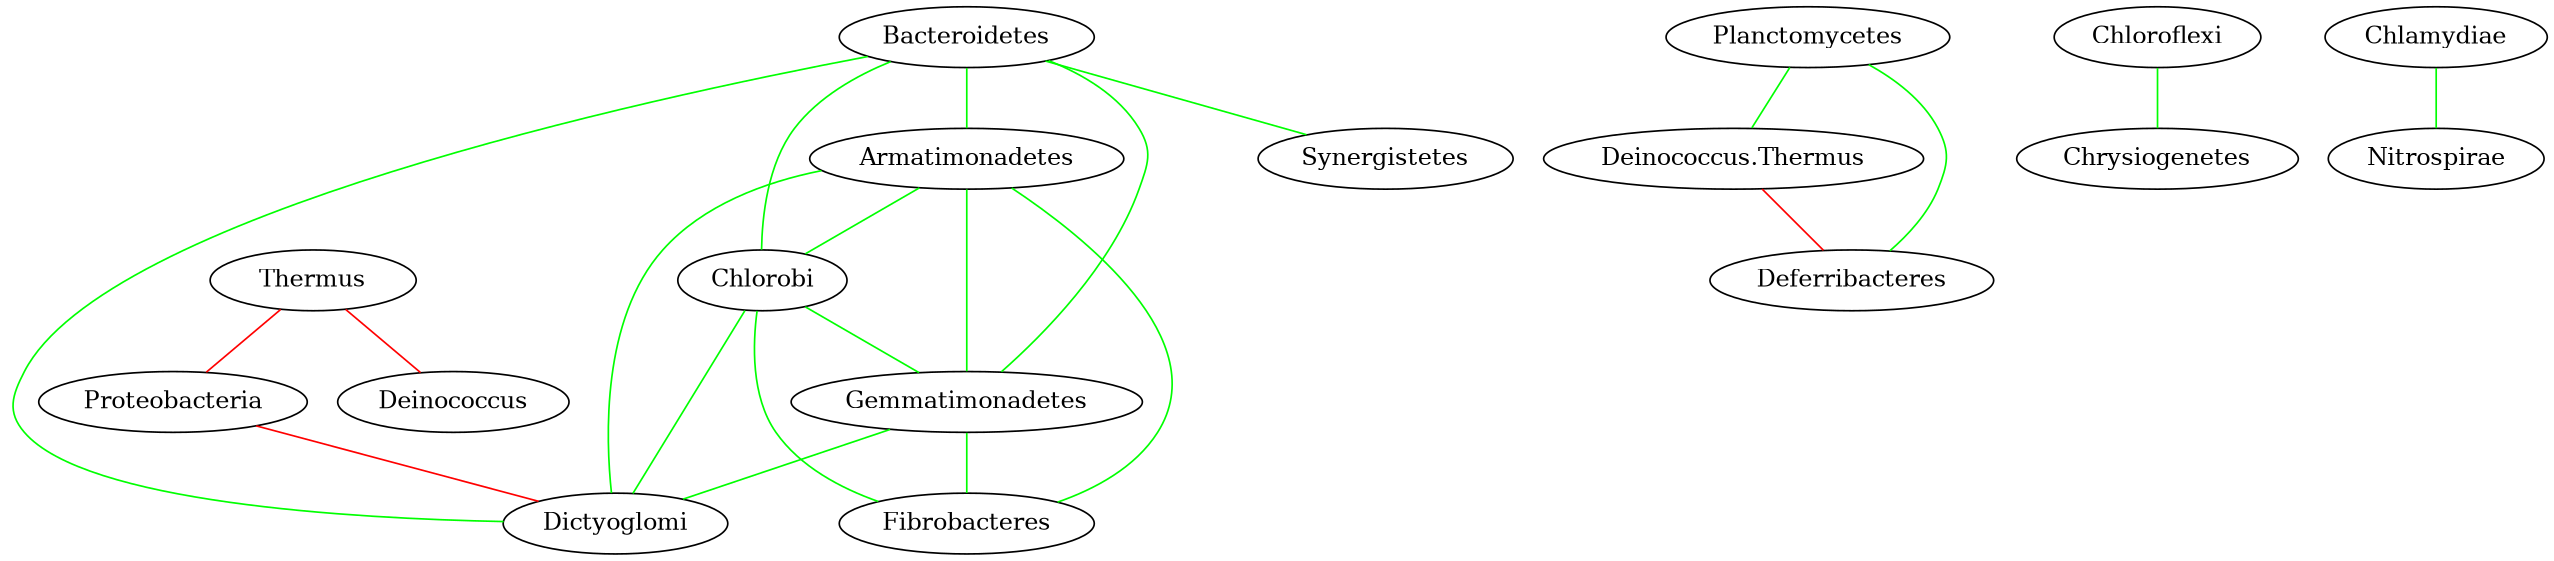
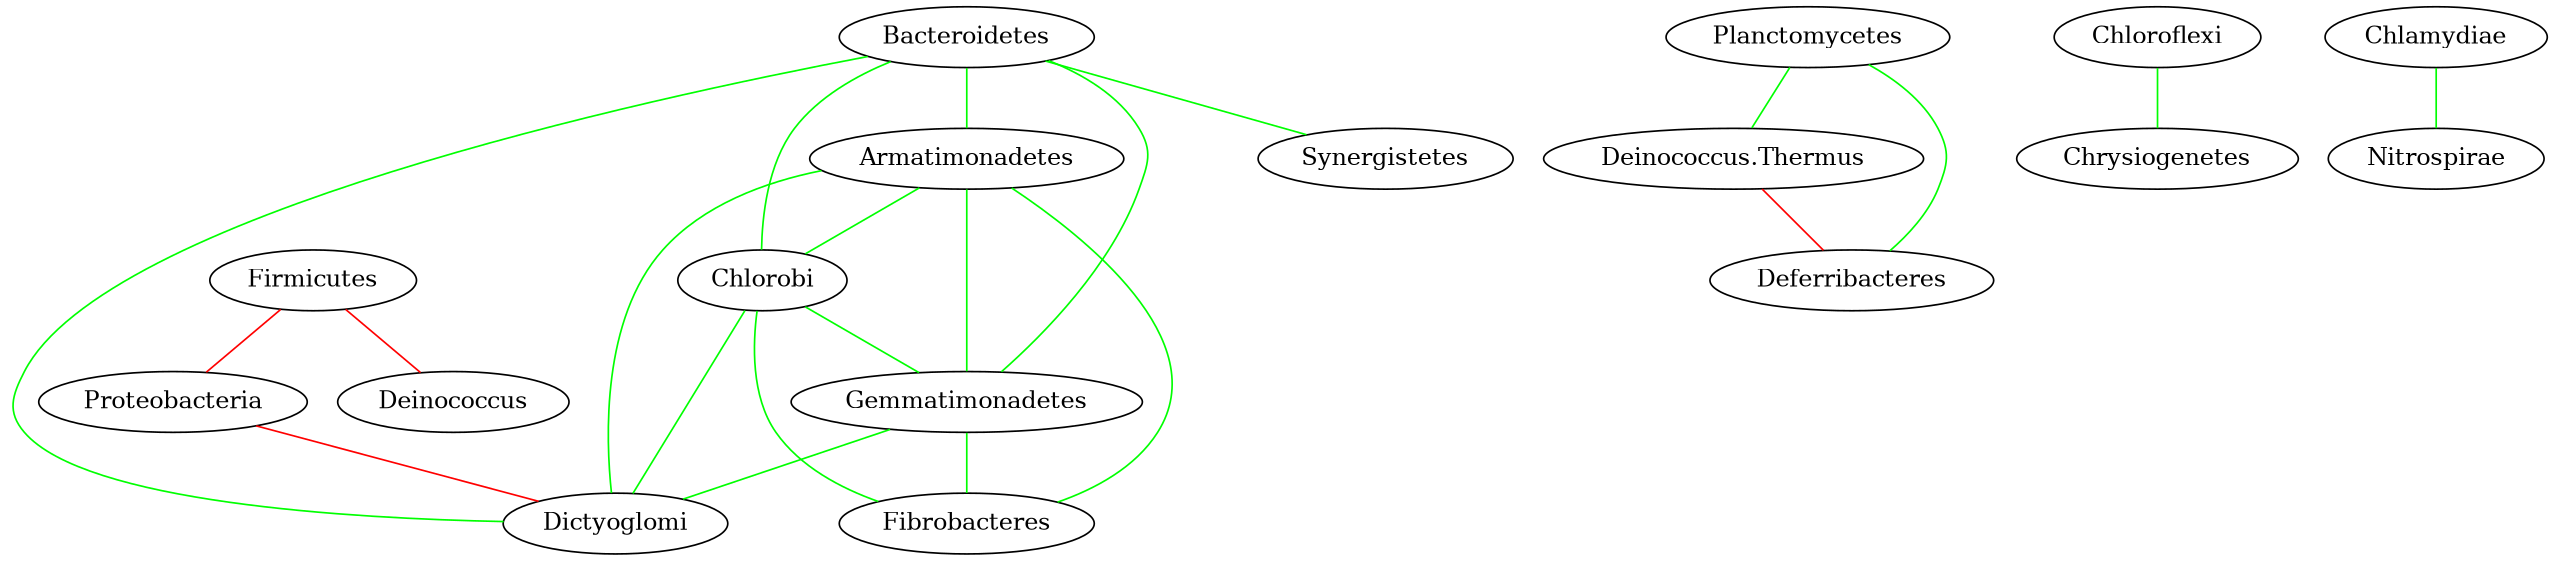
(313, 280) -> (313, 280)
